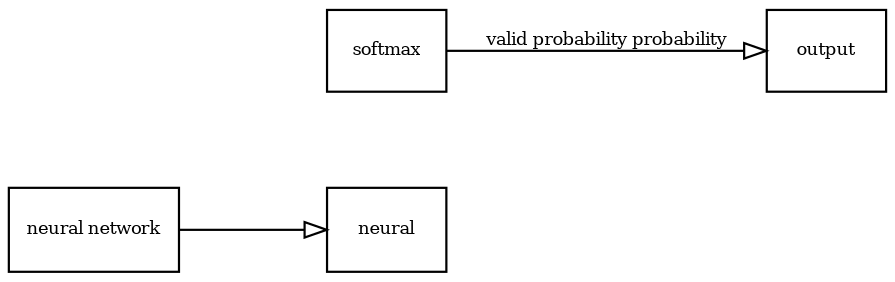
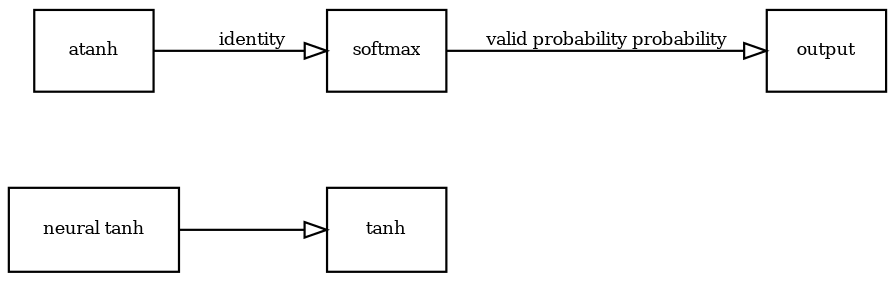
none -> (94, 51)
(94, 230) -> (94, 230)
(387, 230) -> (387, 230)
